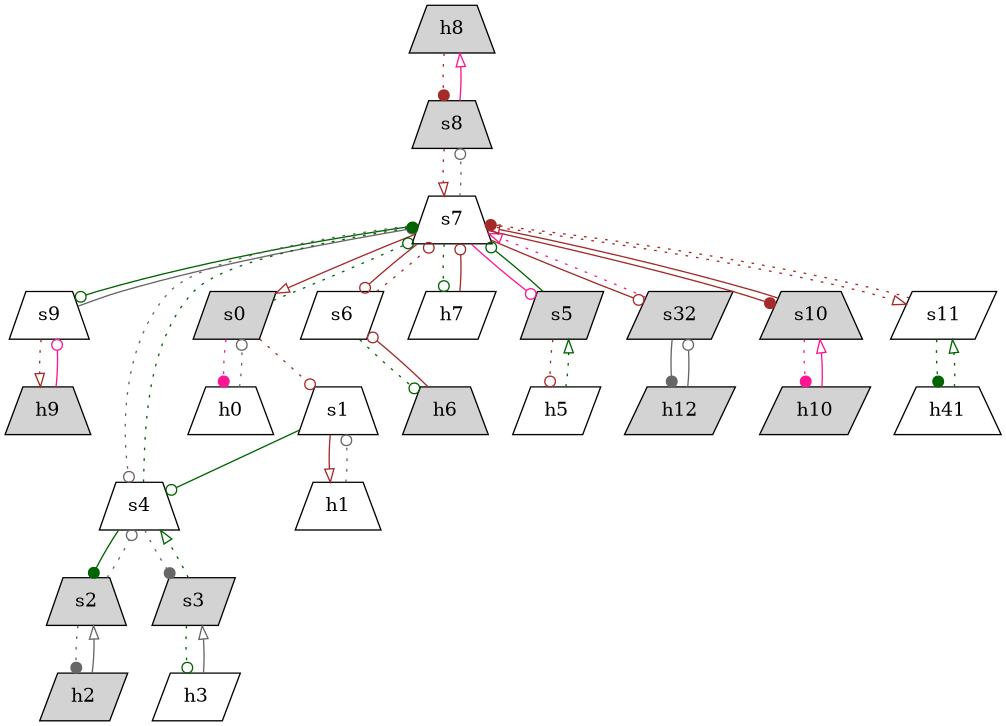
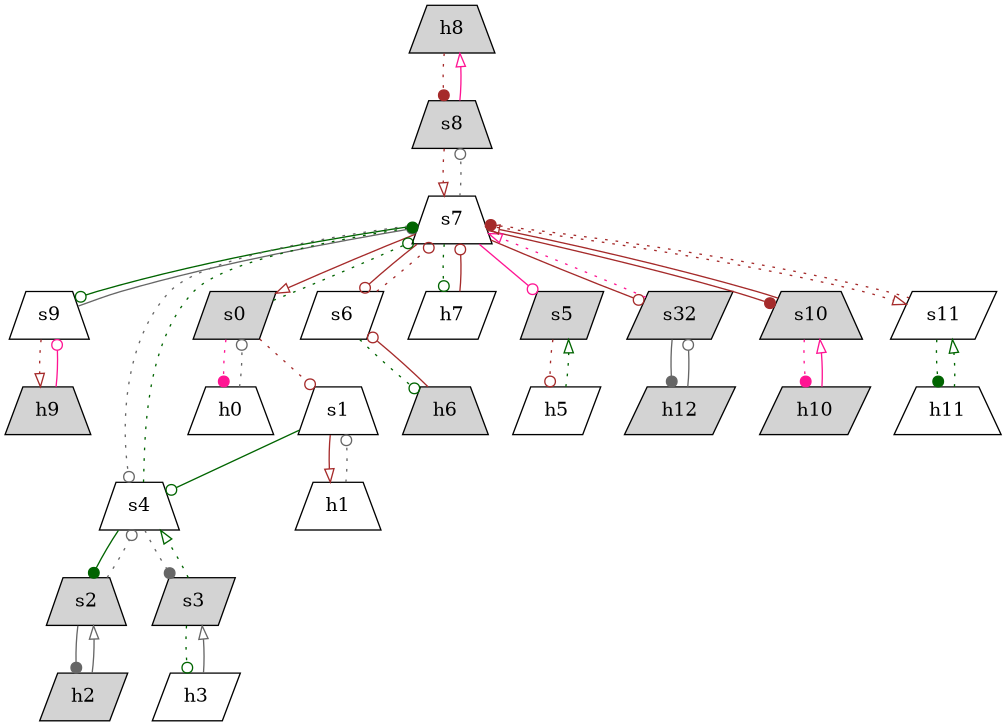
(520, 271) -> none
(948, 411) -> (948, 411)
(76, 644) -> (76, 644)
